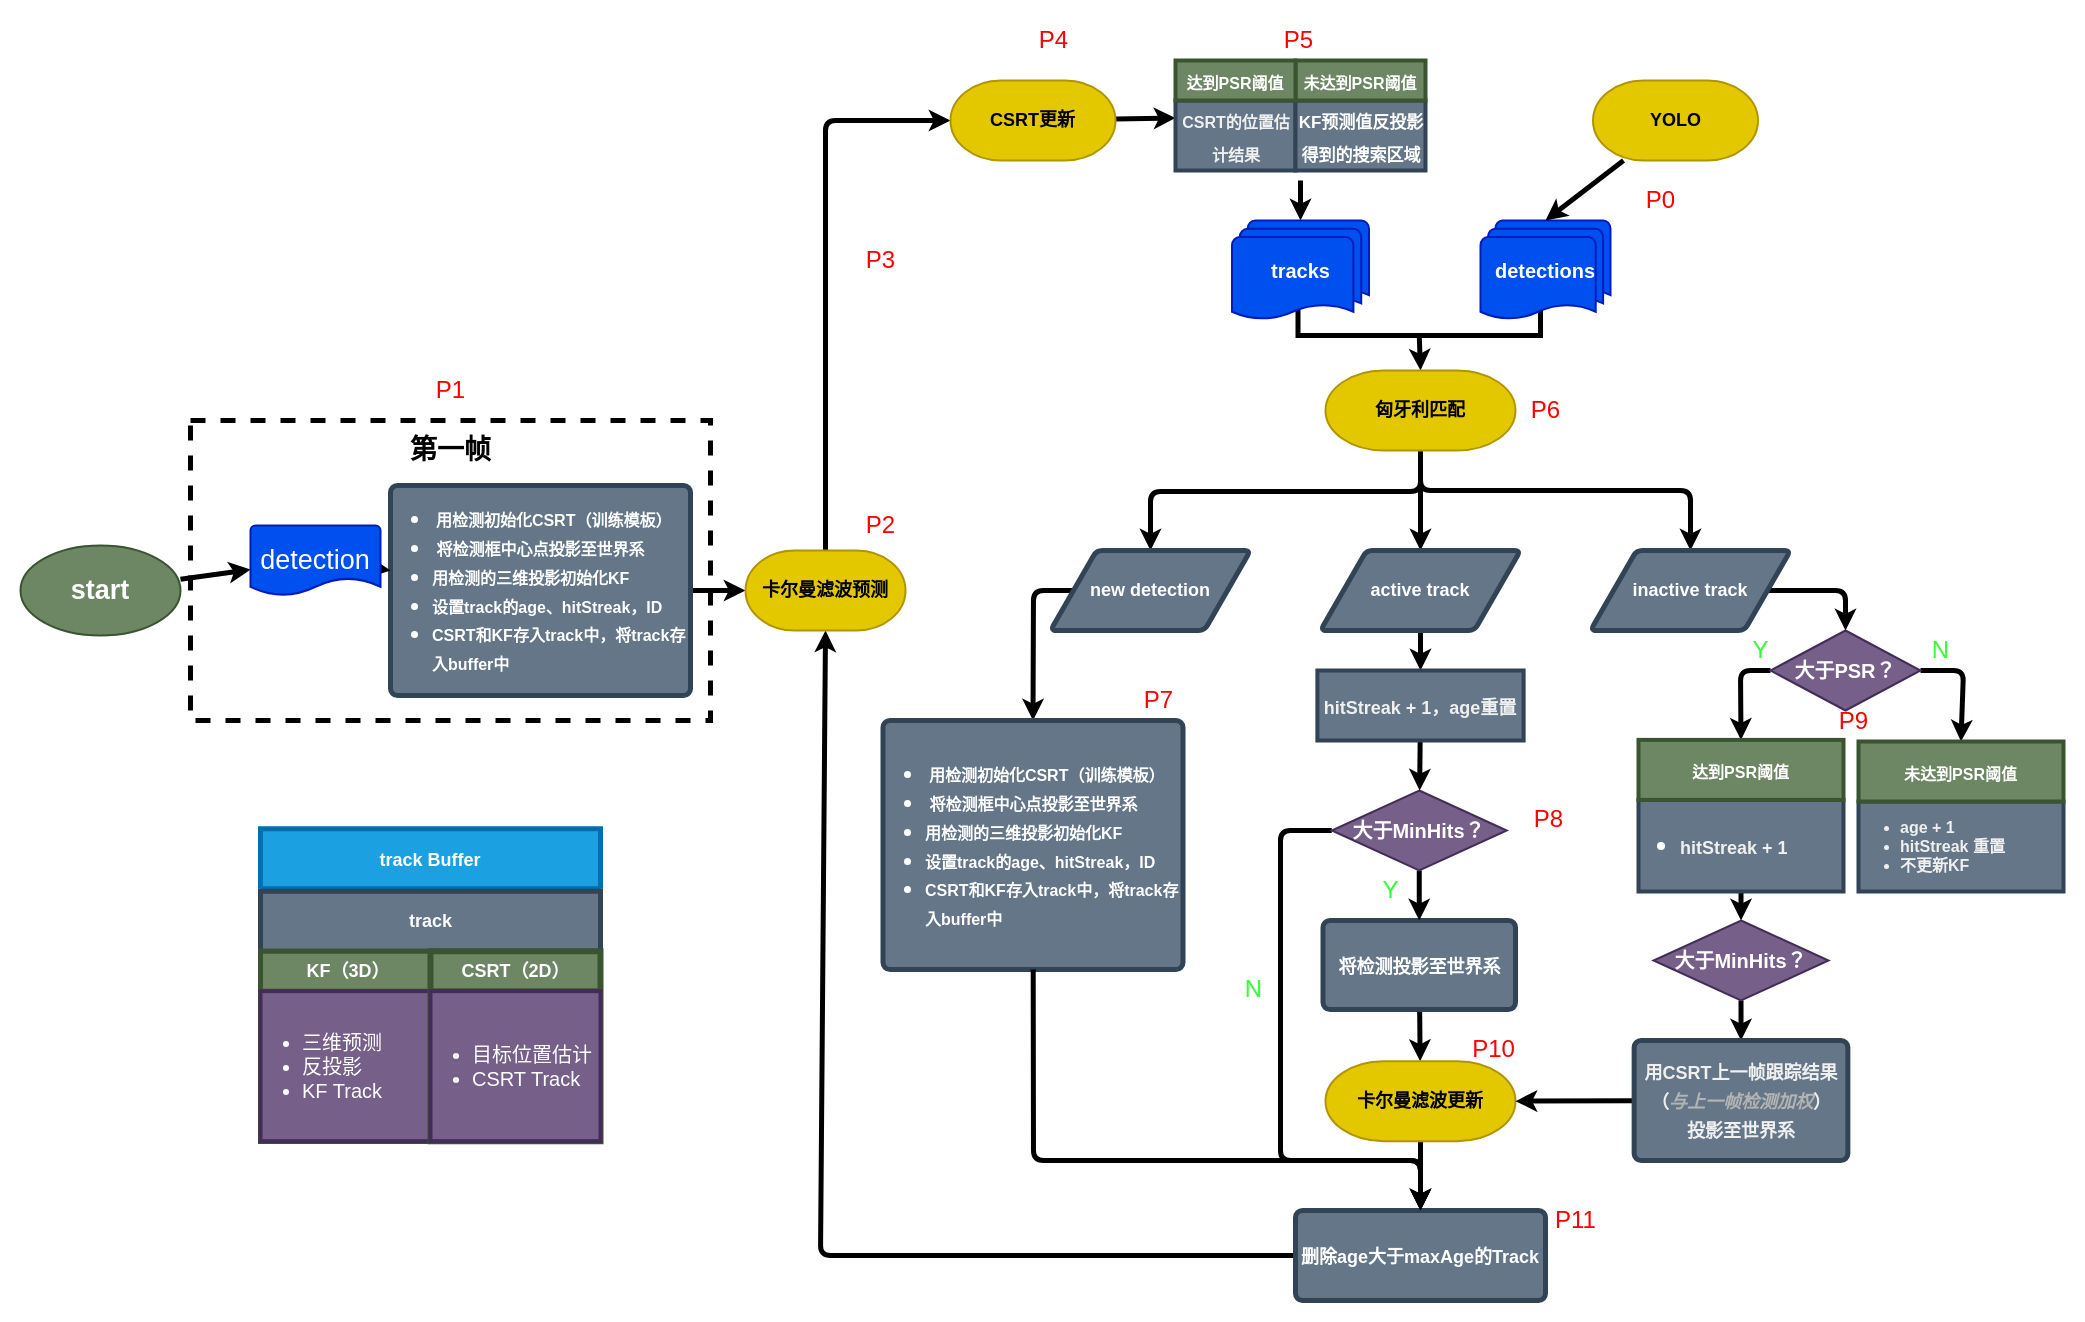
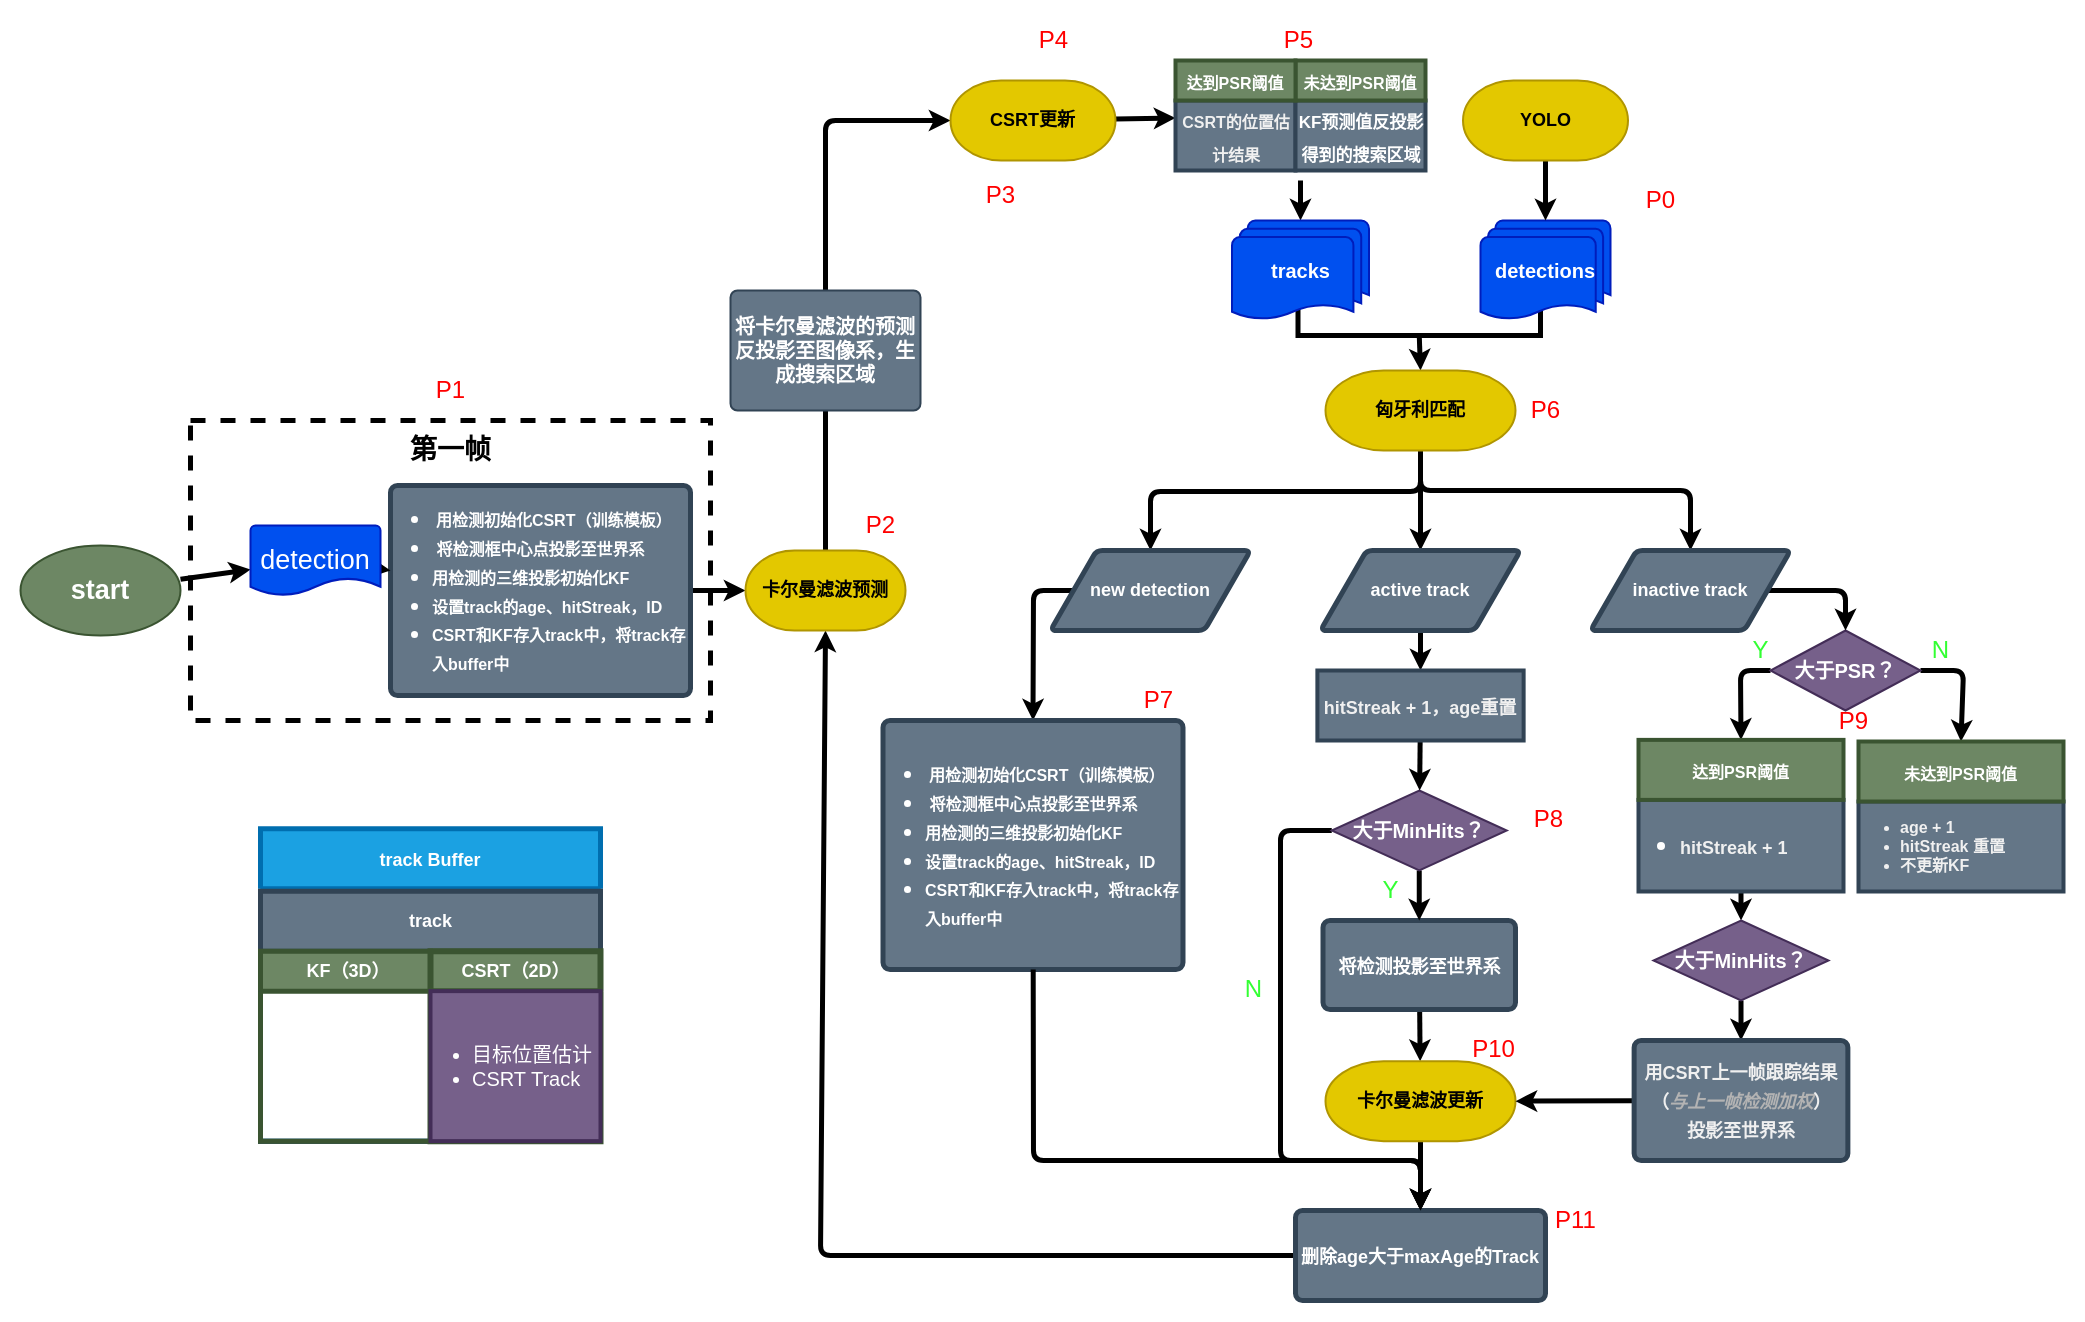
(1676, 121) -> (1546, 121)
(881, 261) -> (1001, 196)
none -> (826, 351)
(346, 1066) -> none
